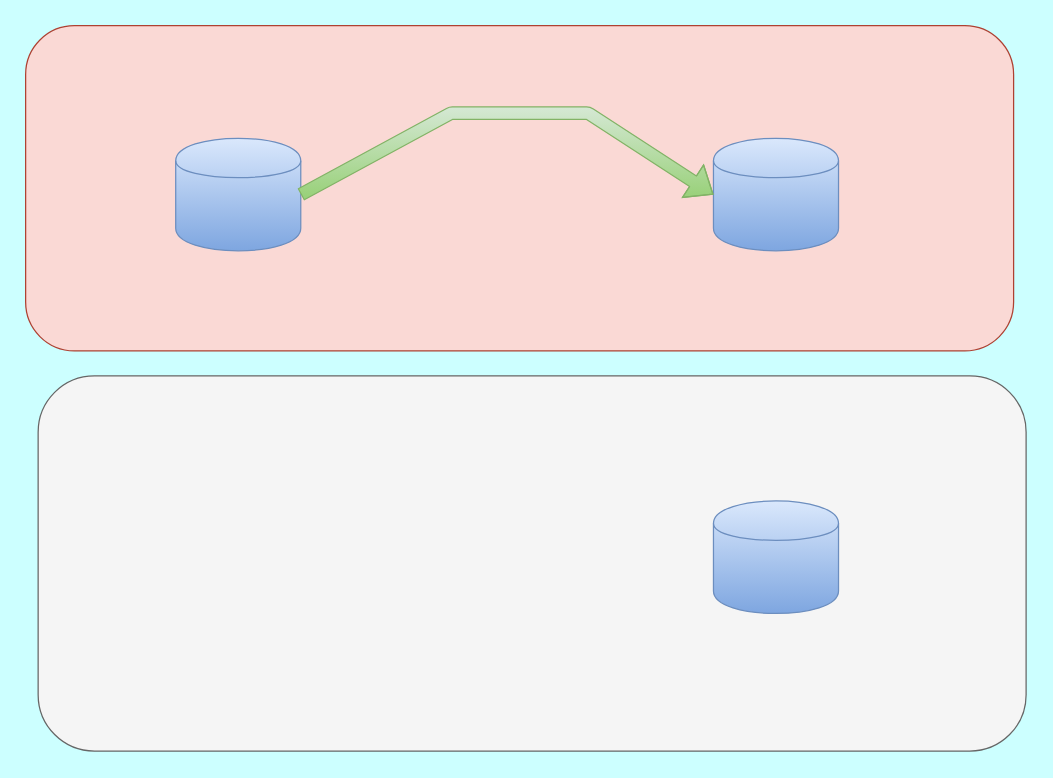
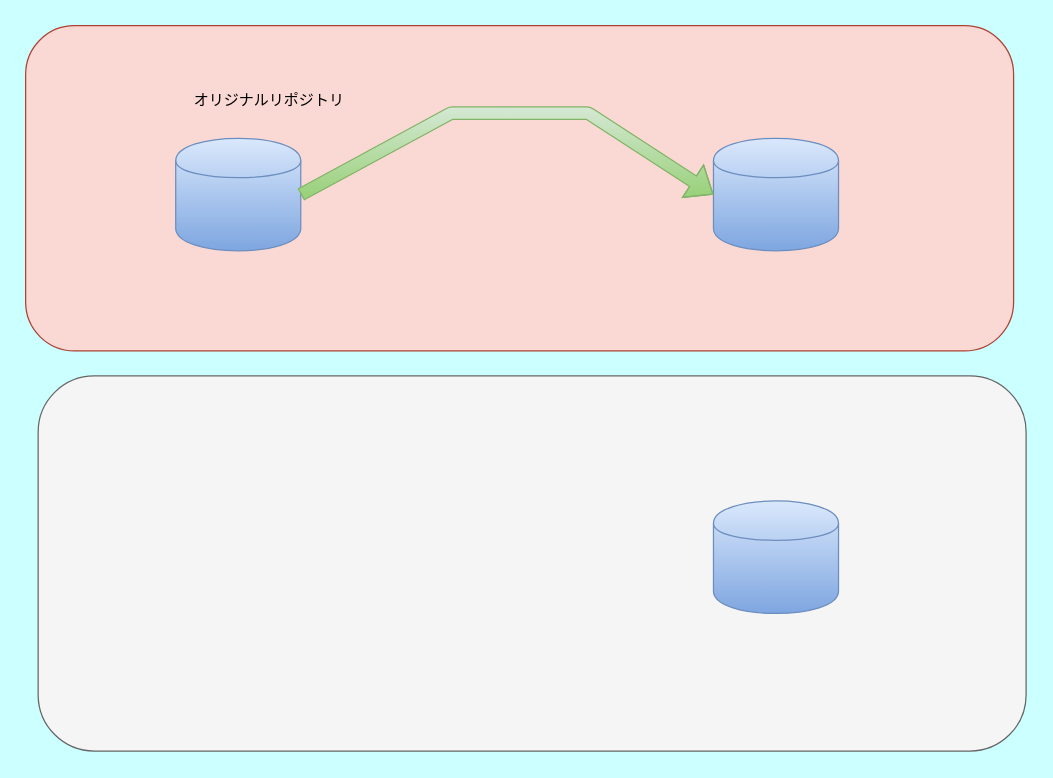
none -> (269, 101)
